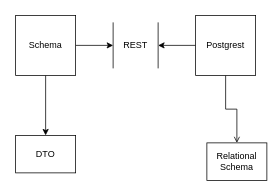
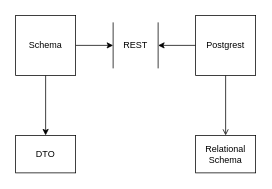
(237, 162) -> (225, 154)
